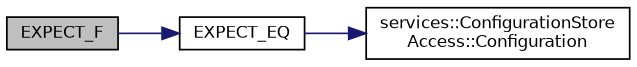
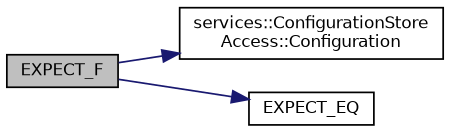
(327, 33) -> (141, 59)
